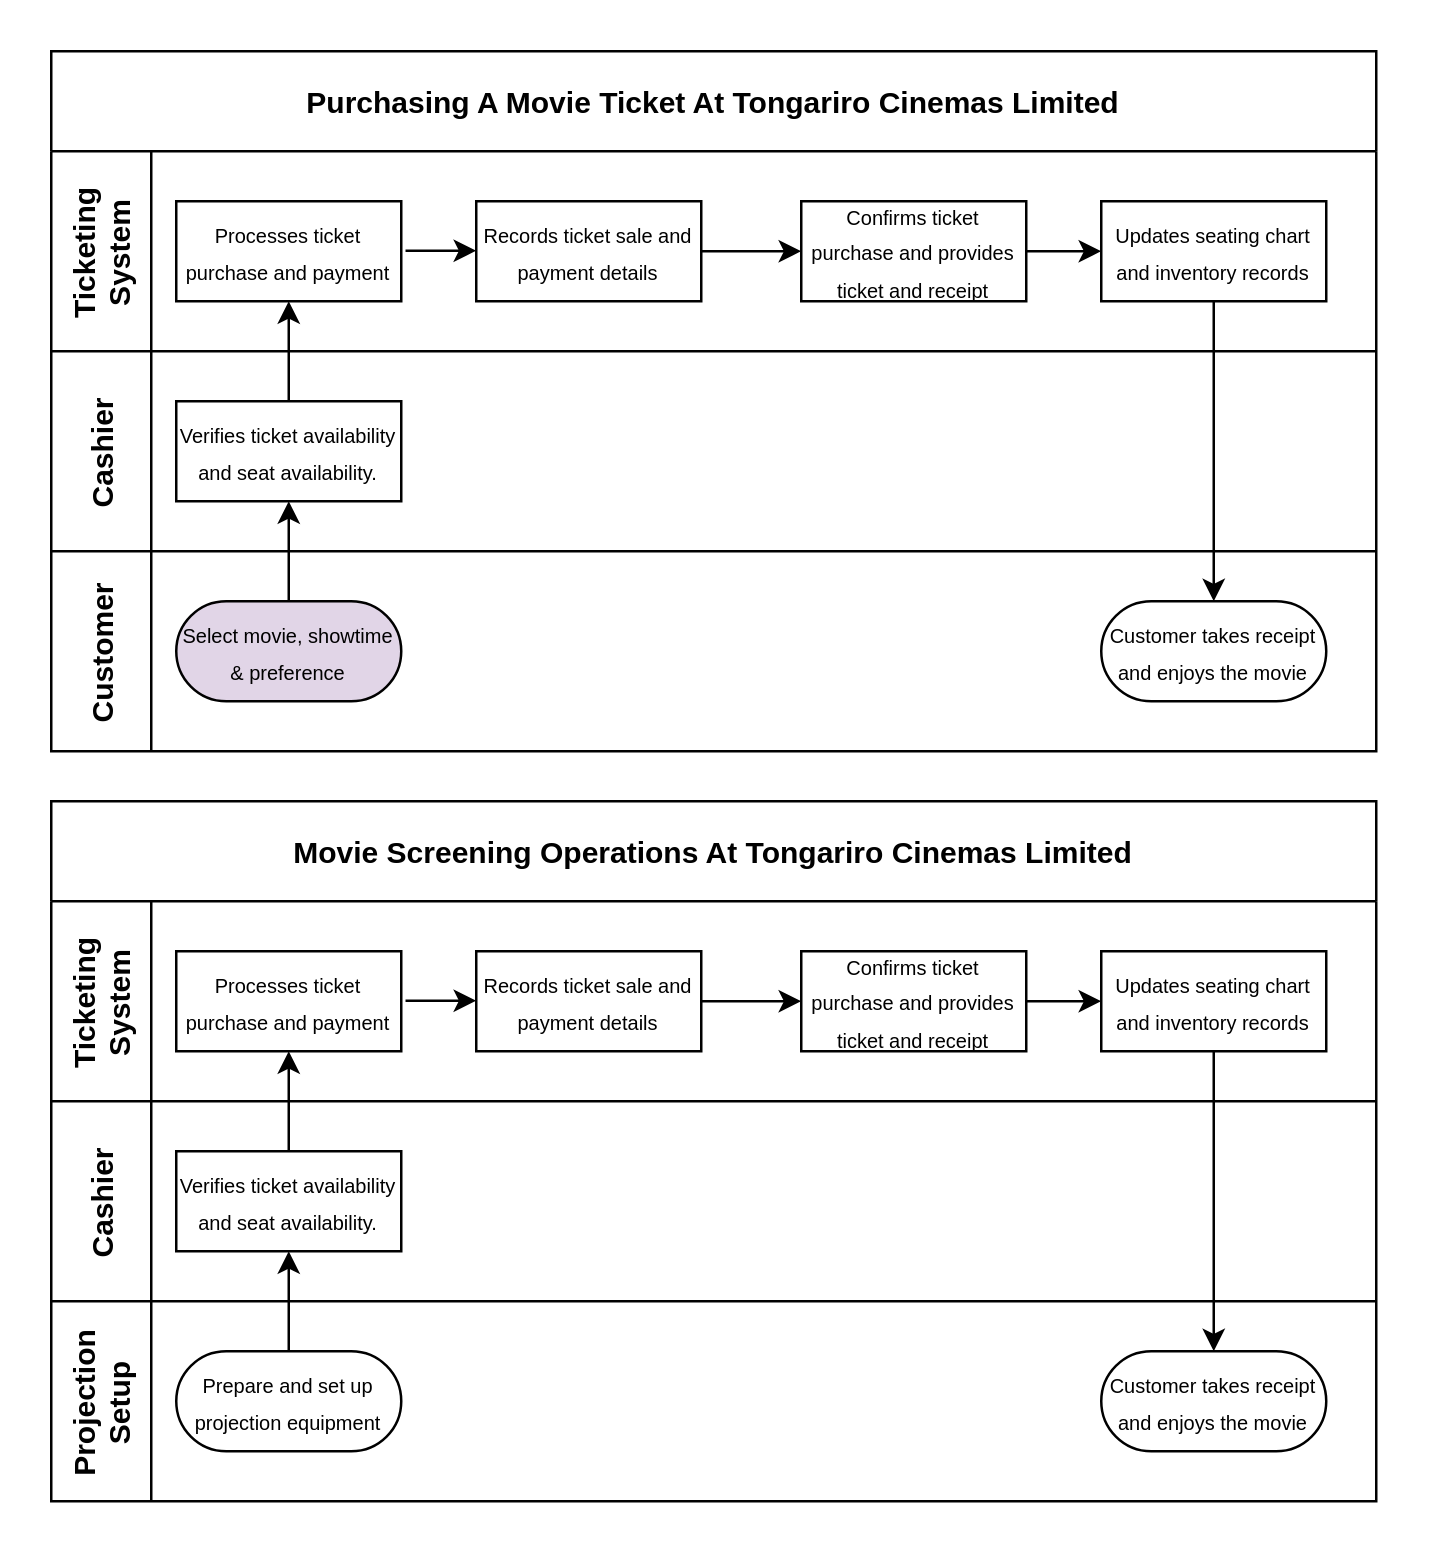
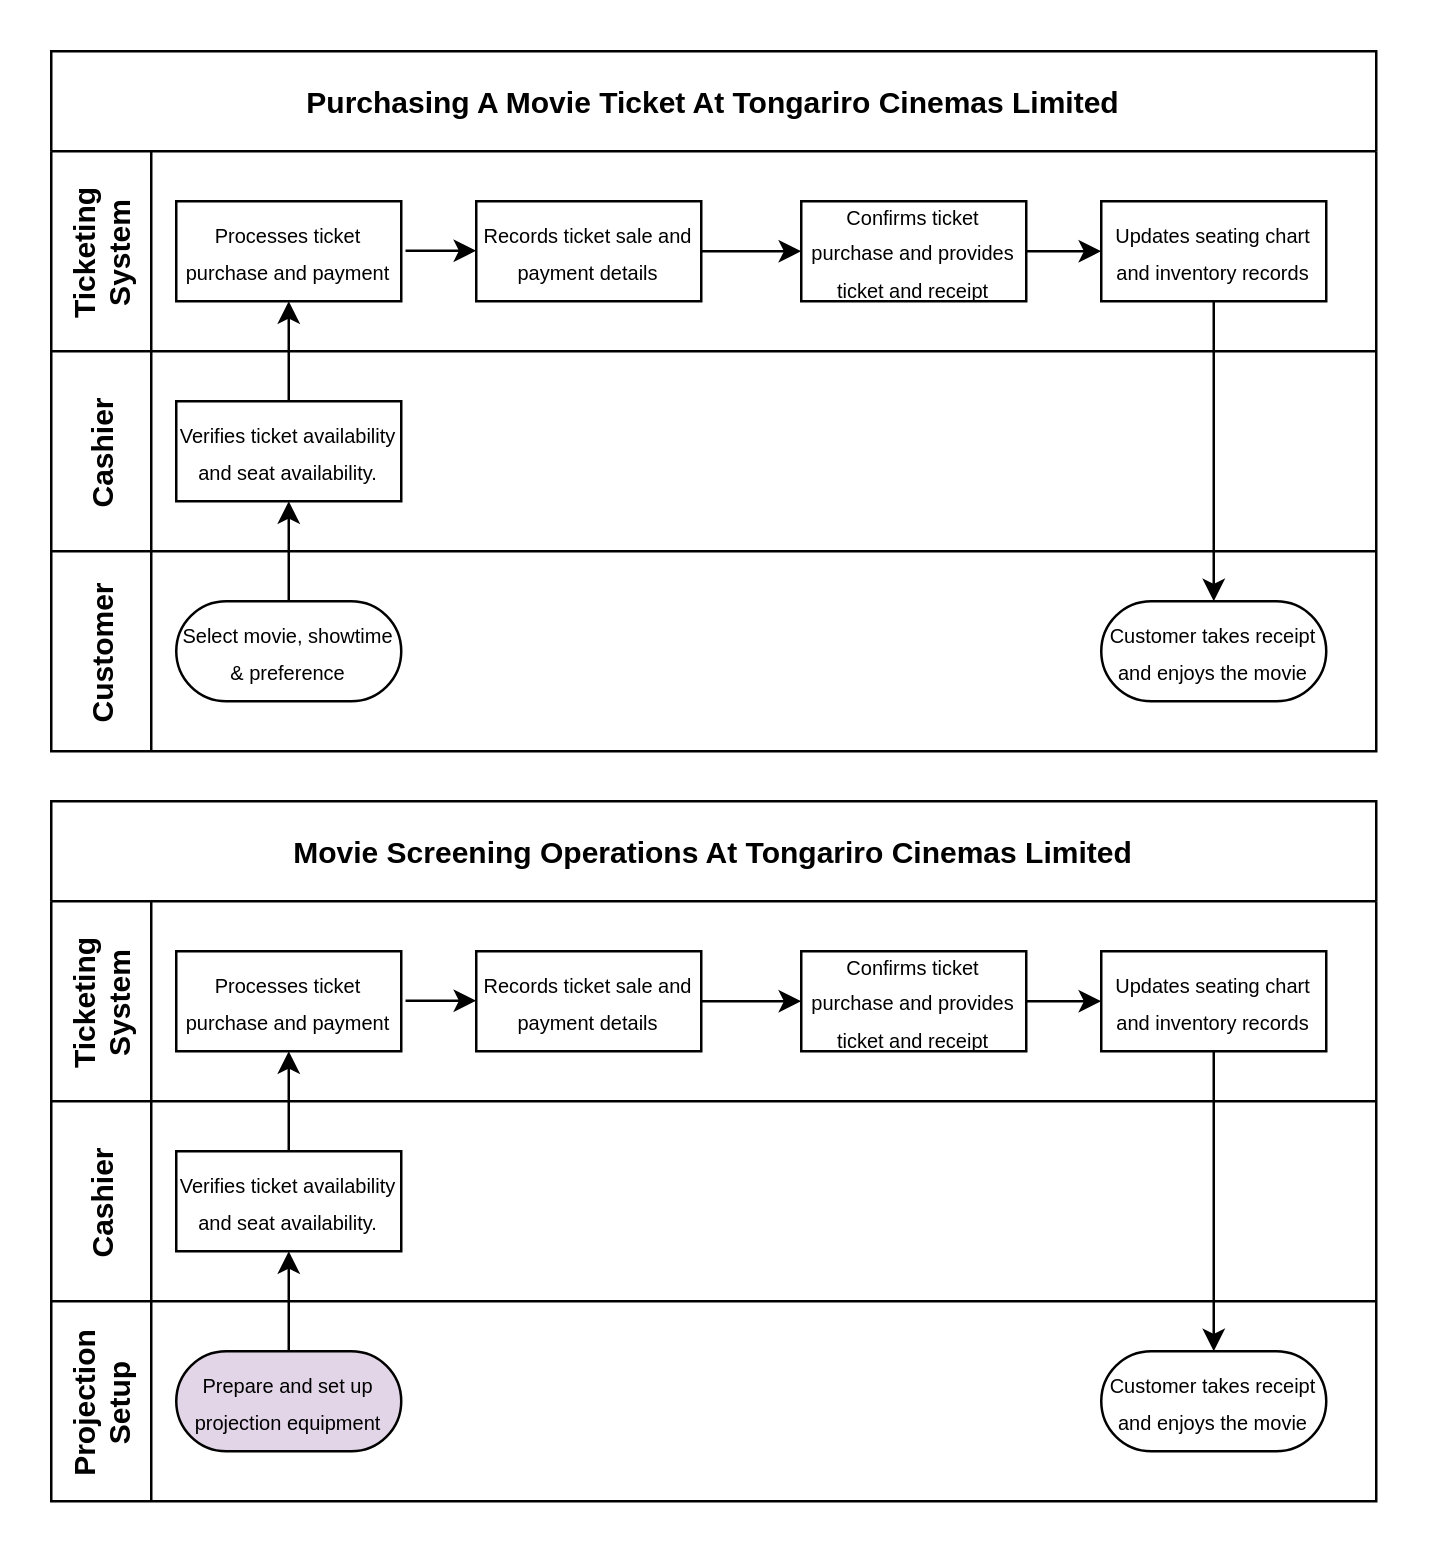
(289, 651) -> (289, 651)
(289, 1401) -> (289, 1401)
